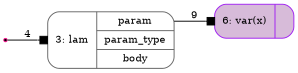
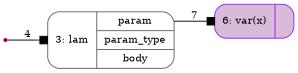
(194, 16) -> (194, 16)
